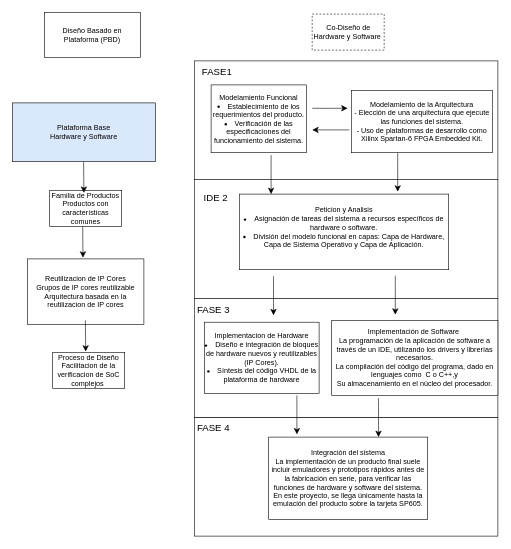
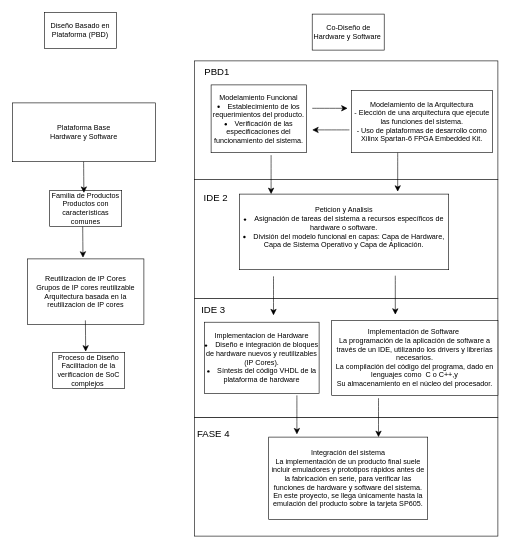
(348, 32) -> (348, 32)
(92, 35) -> (80, 30)
(217, 72) -> (217, 72)
(84, 132) -> (84, 132)
(213, 309) -> (213, 309)
(213, 428) -> (213, 434)
